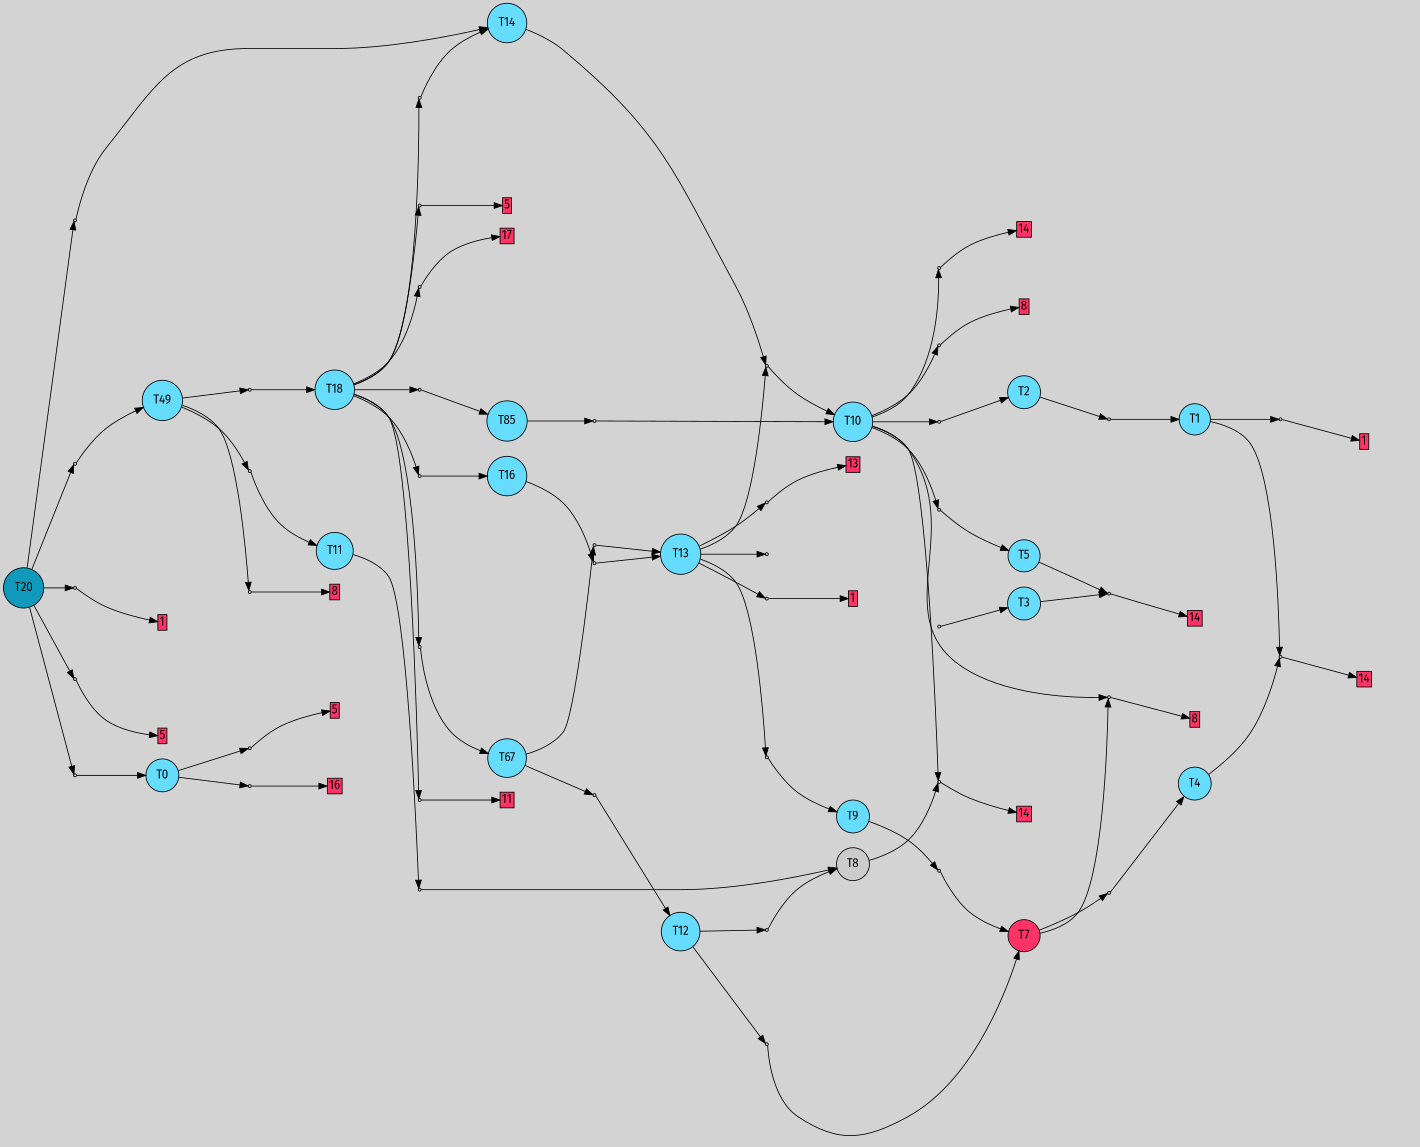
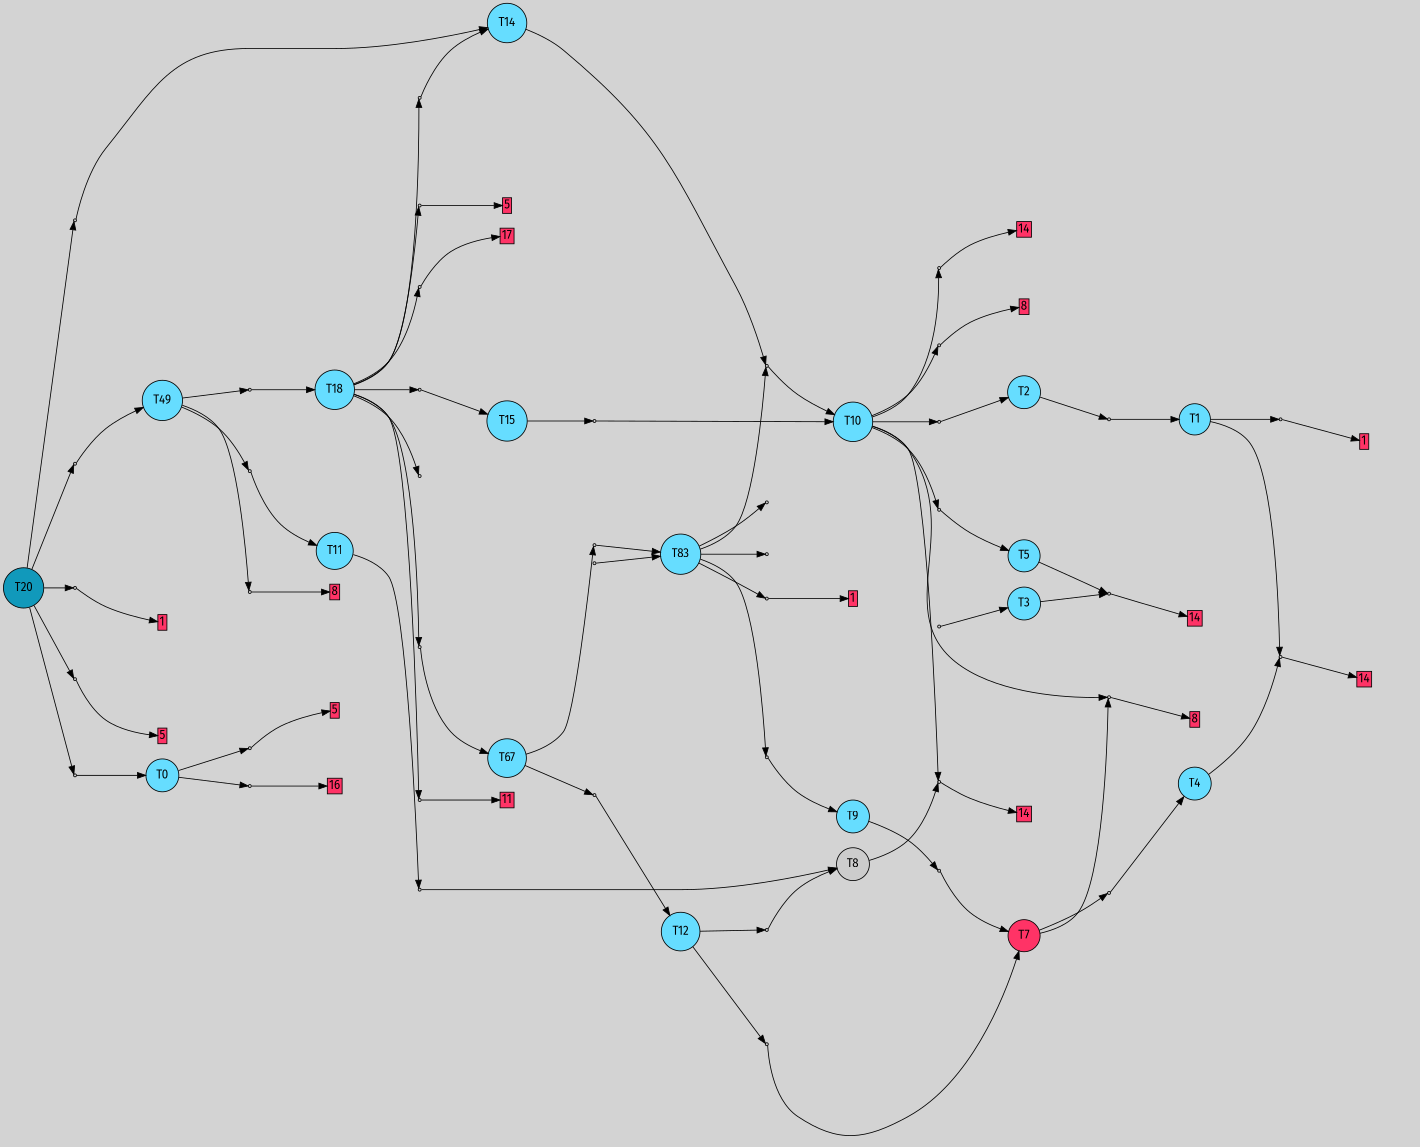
(507, 421) -> (507, 421)
(853, 465) -> none
(507, 476) -> none
(681, 554) -> (681, 554)
